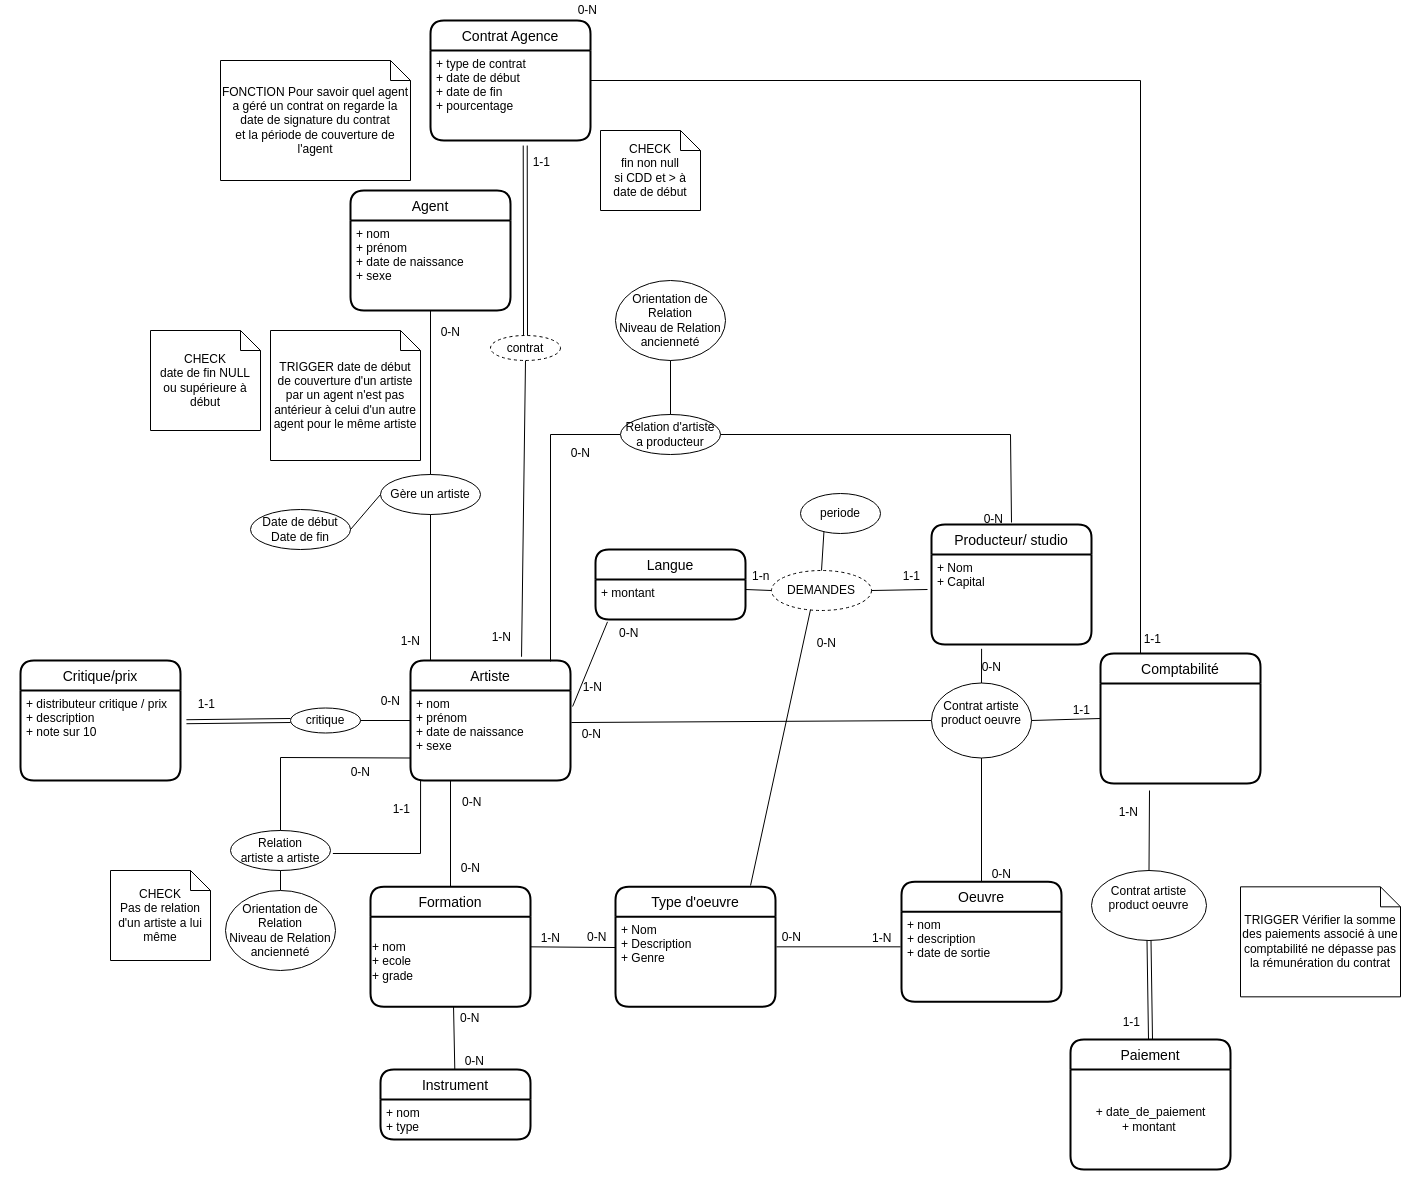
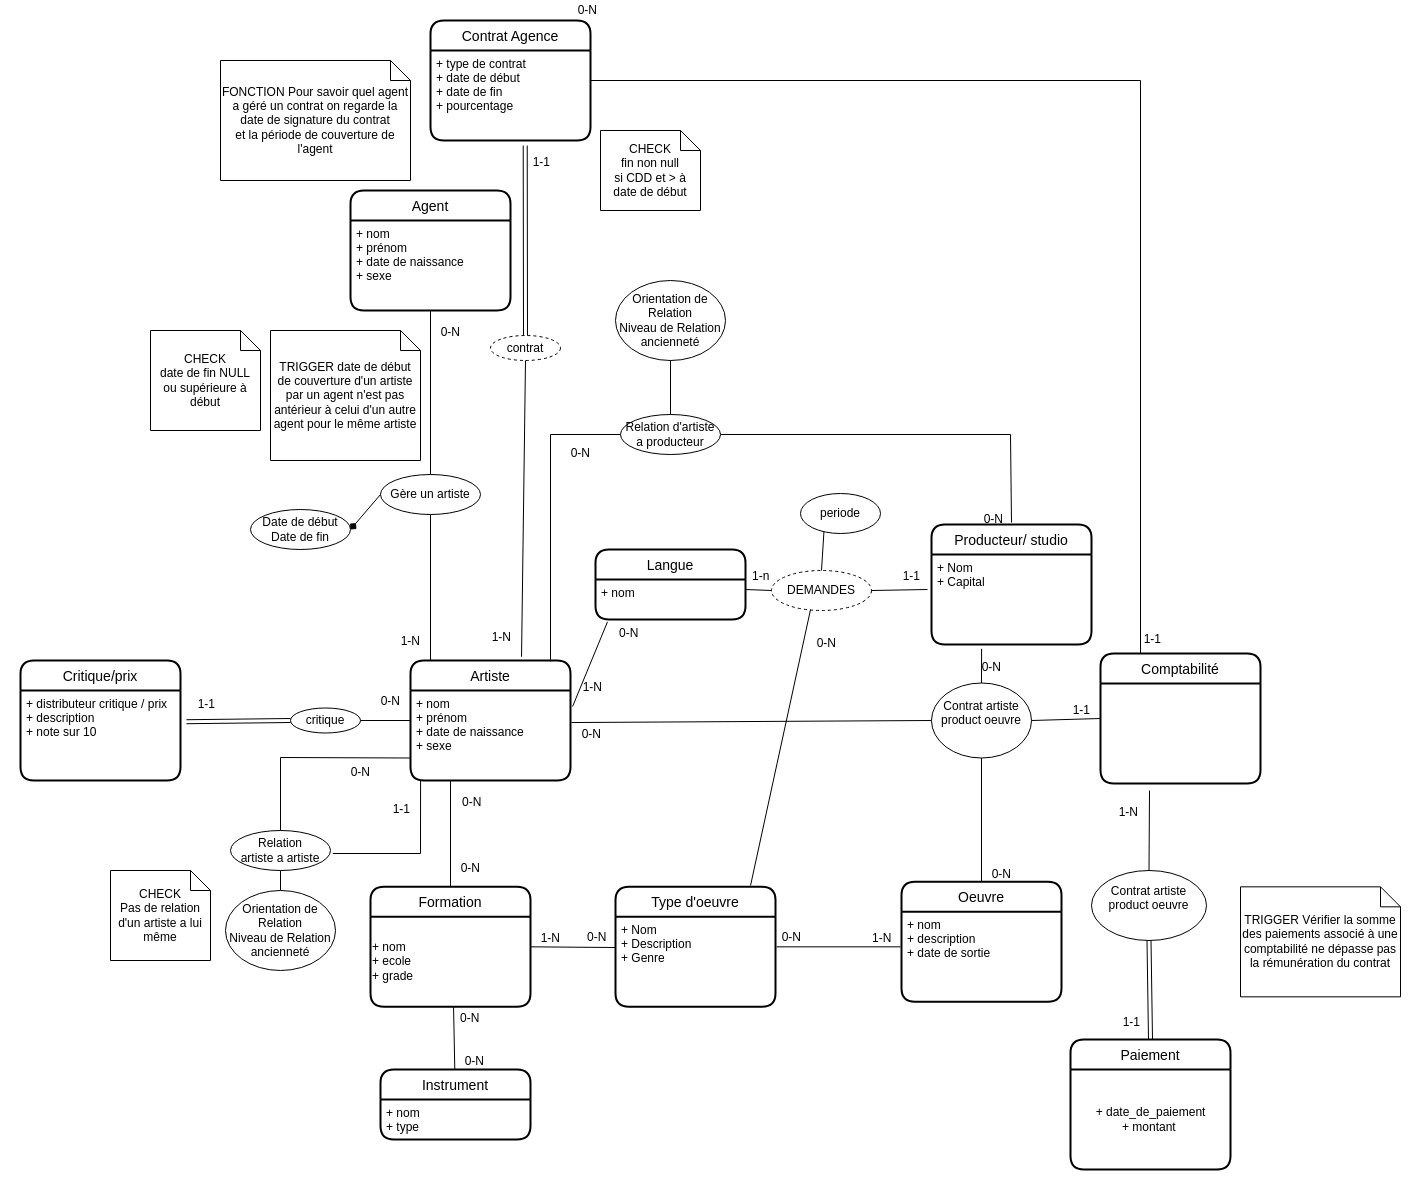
(354, 526) -> (356, 523)
(630, 593) -> (616, 593)
